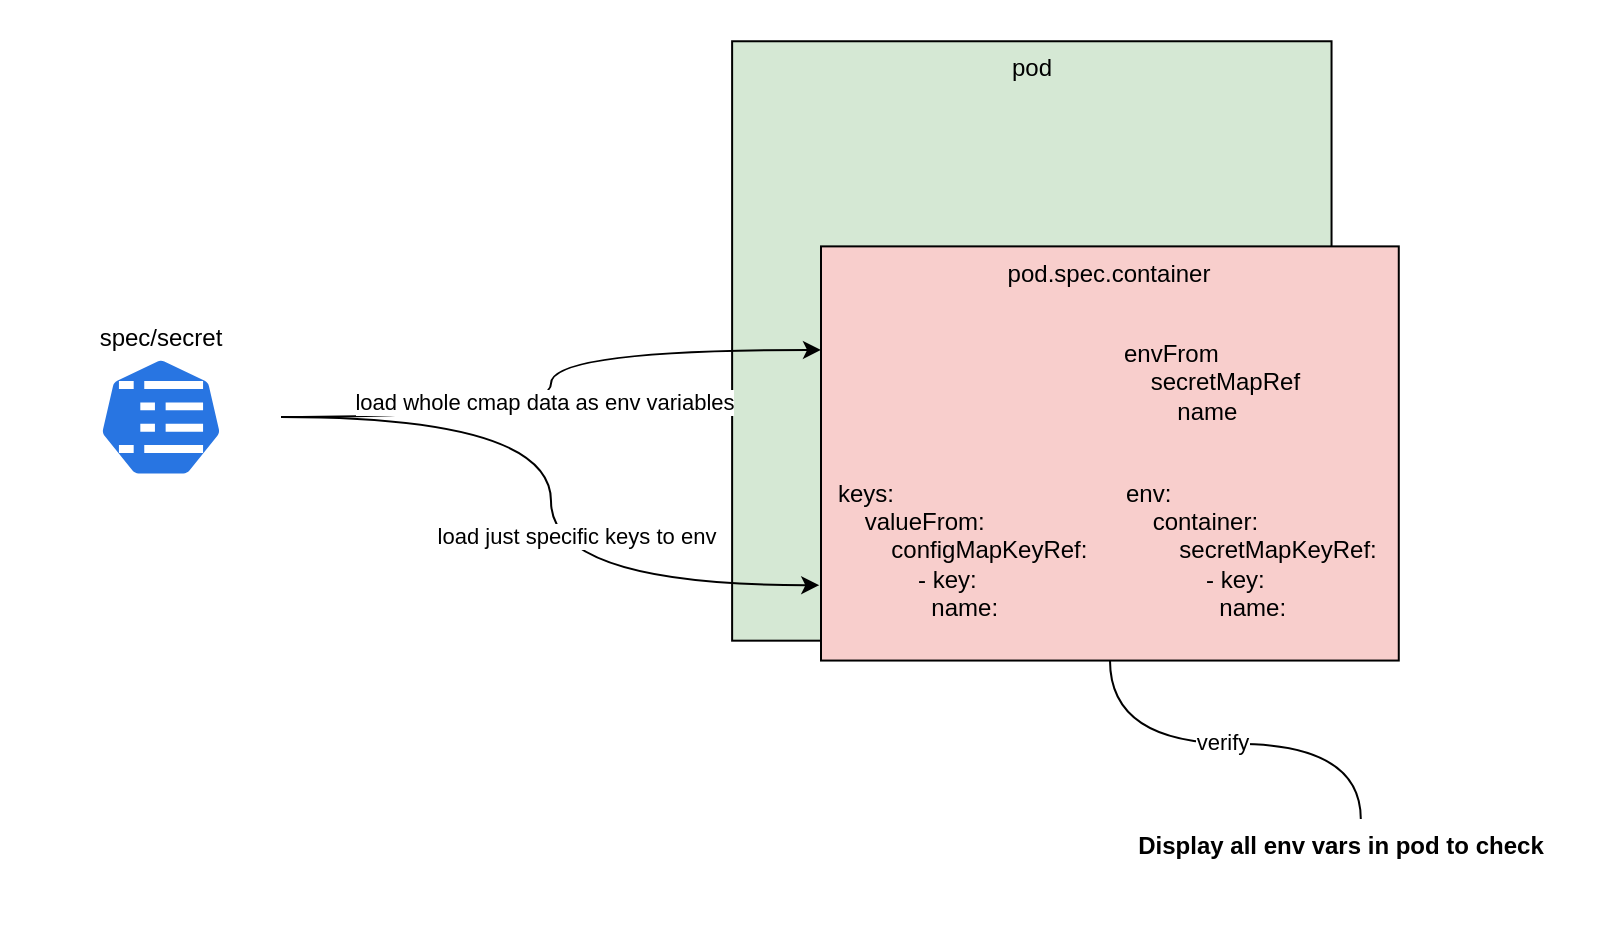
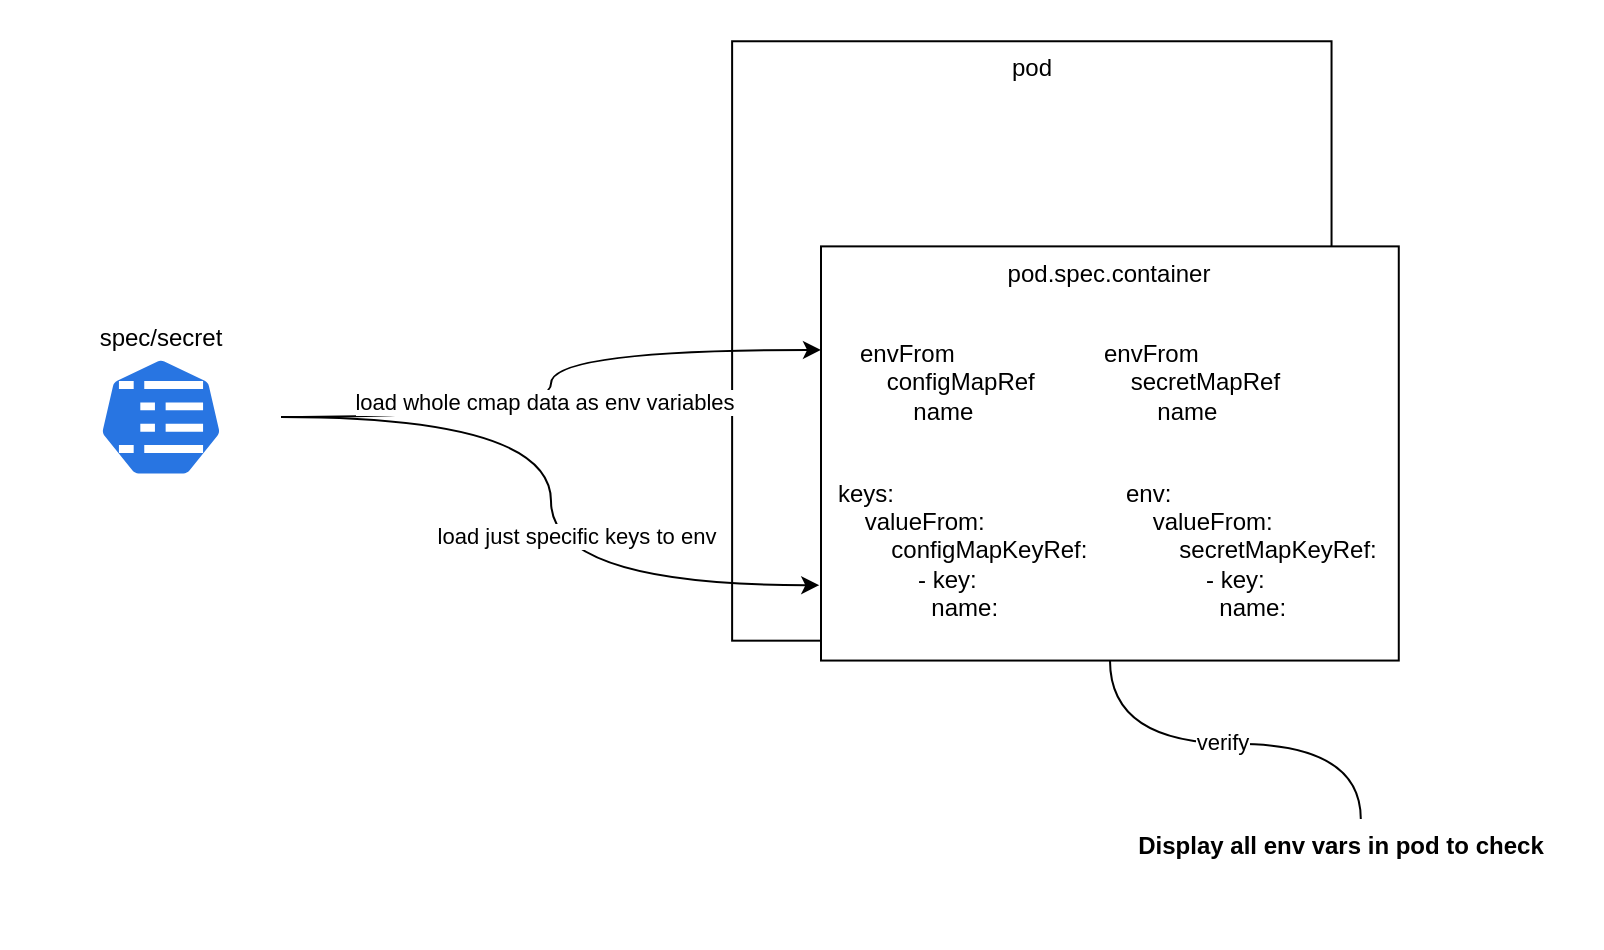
(1033, 69) -> (1033, 69)
none -> (957, 383)
(1221, 383) -> (1201, 383)
(1110, 453) -> (1110, 453)
(1231, 551) -> (1231, 551)
